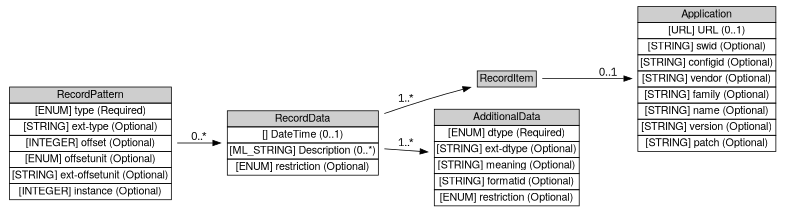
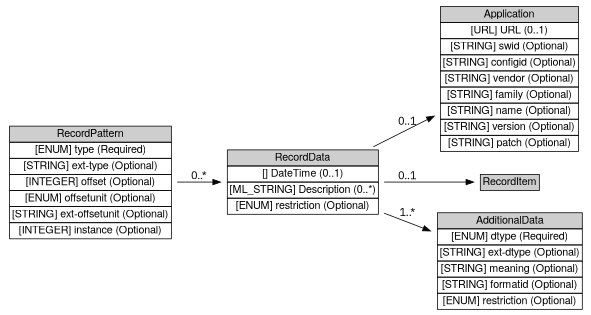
(583, 79) -> (400, 133)
(406, 99) -> (407, 176)
